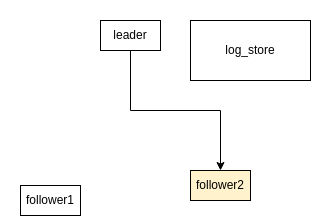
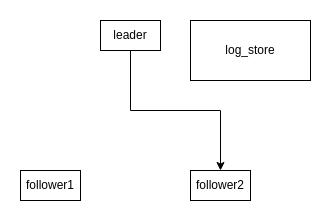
(221, 186) -> (221, 186)
(51, 201) -> (51, 186)
